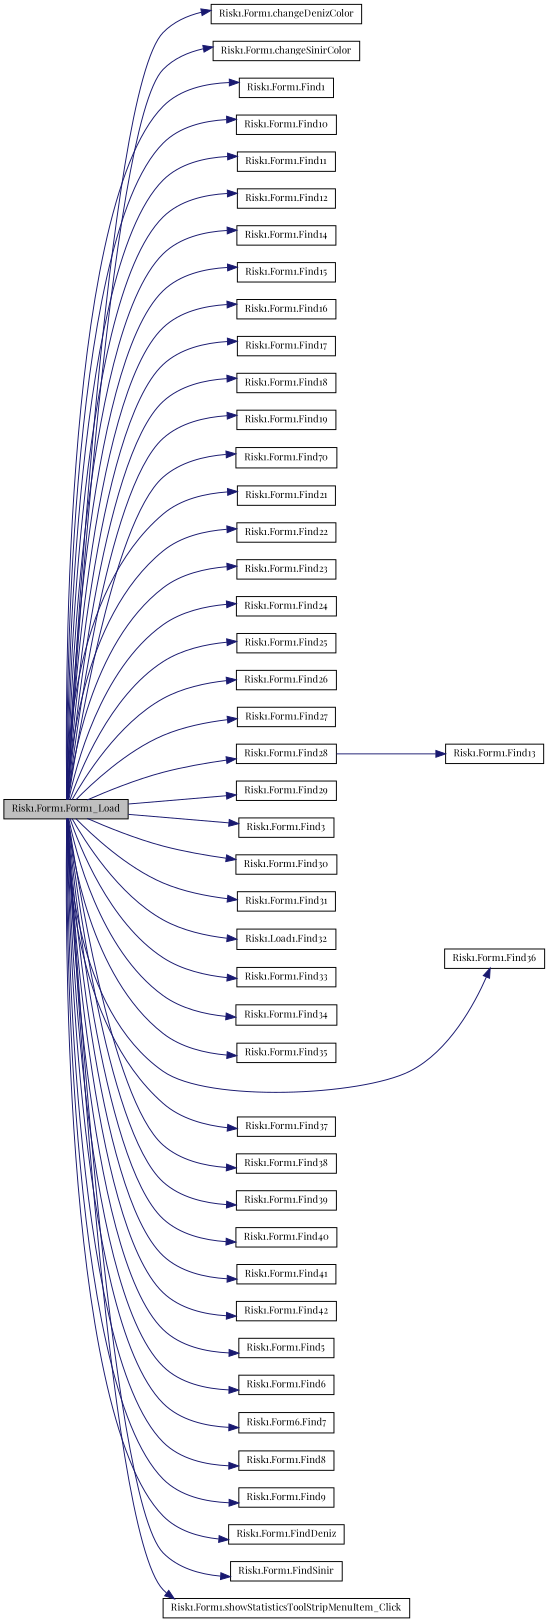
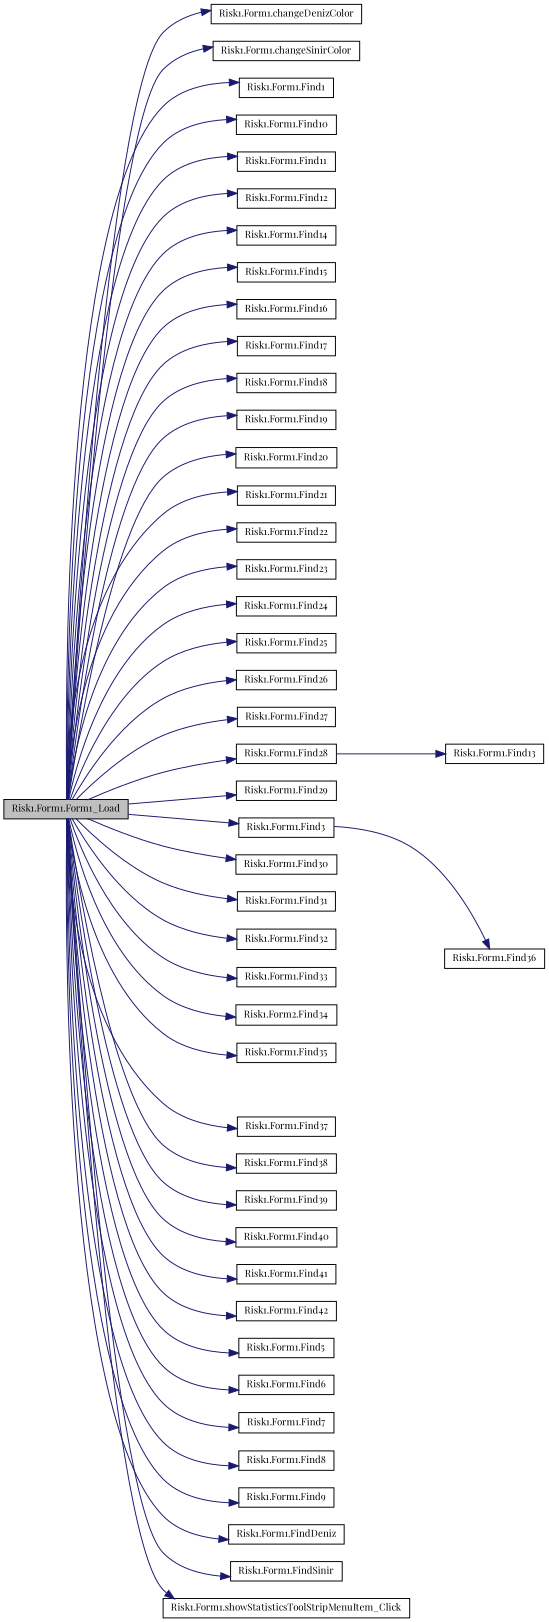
(286, 458) -> (286, 458)
(286, 939) -> (286, 939)
(286, 1015) -> (286, 1015)
(209, 1087) -> (427, 859)
(286, 1423) -> (286, 1423)
